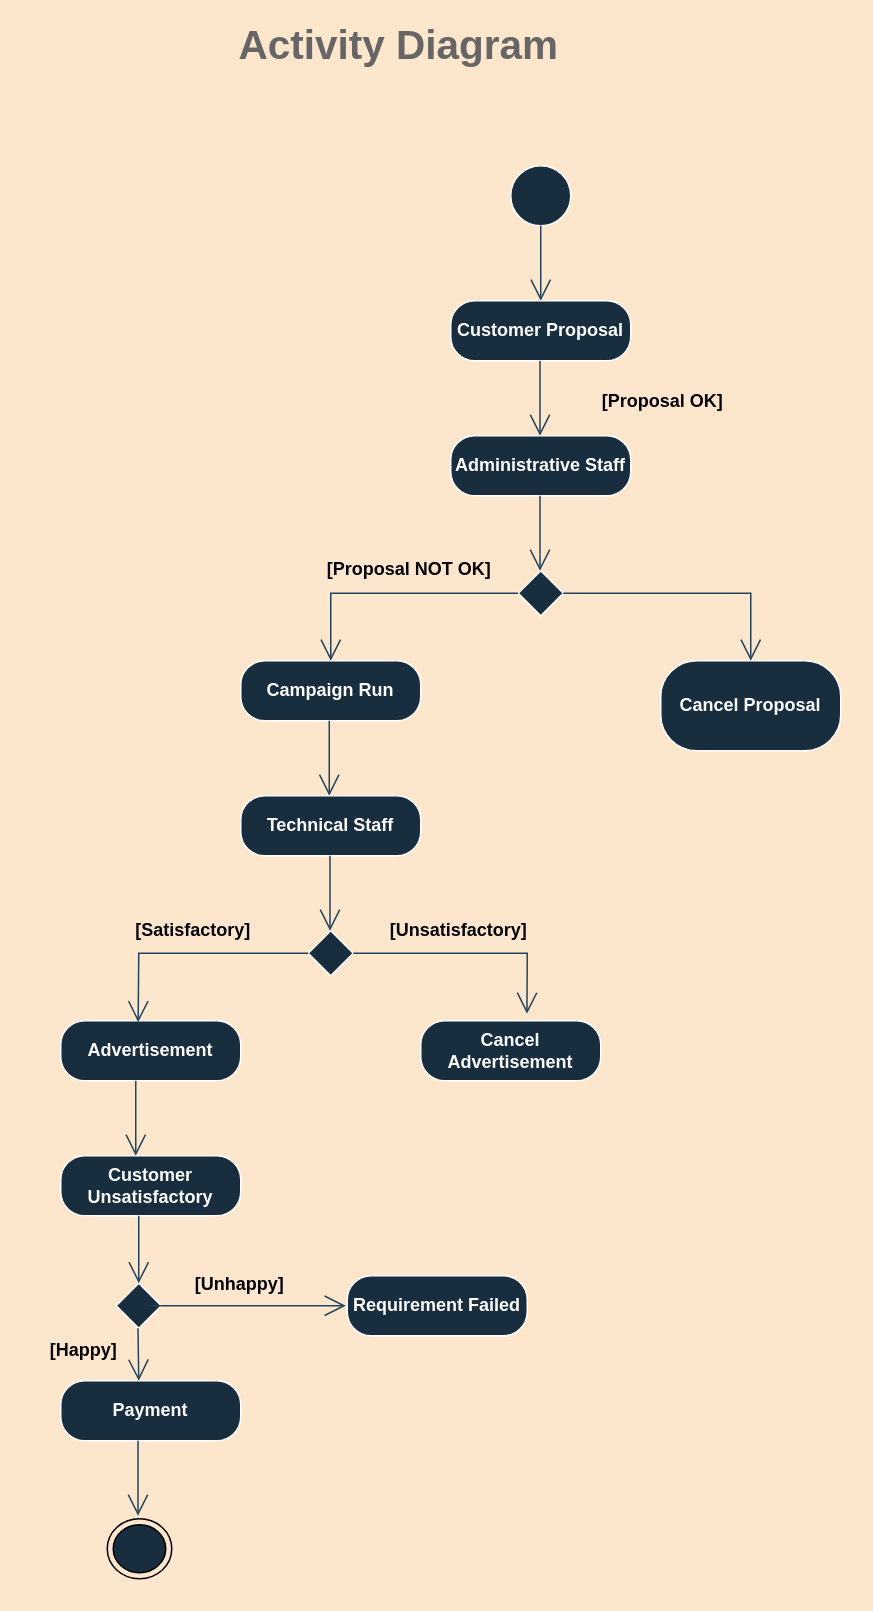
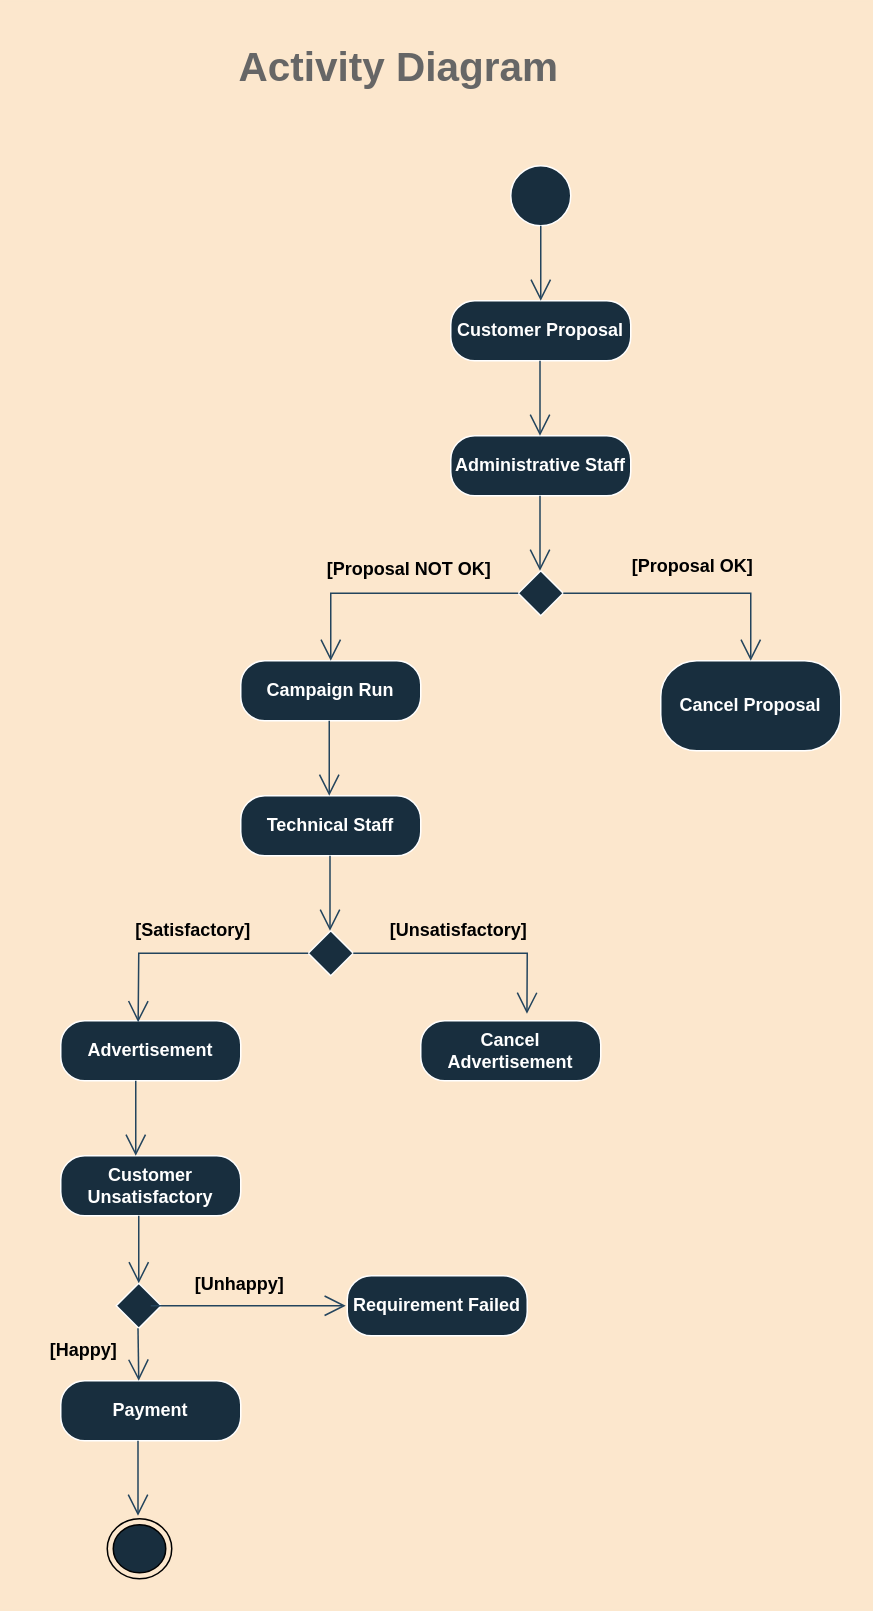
(398, 46) -> (398, 68)
(662, 401) -> (692, 566)
